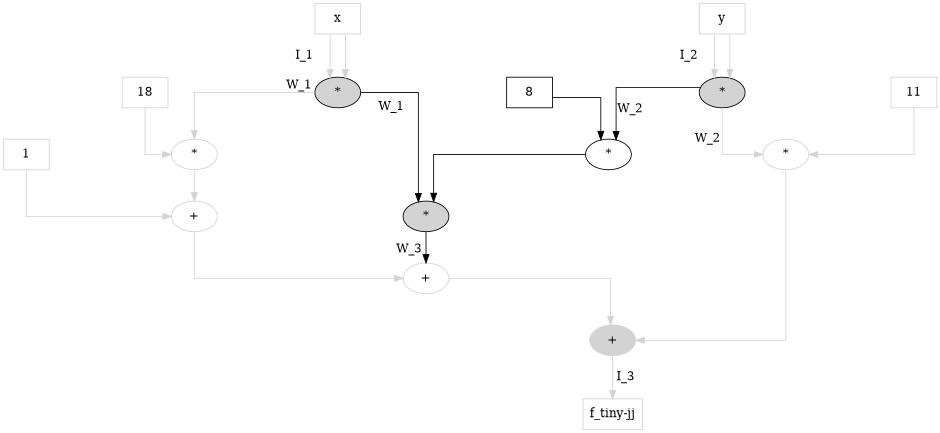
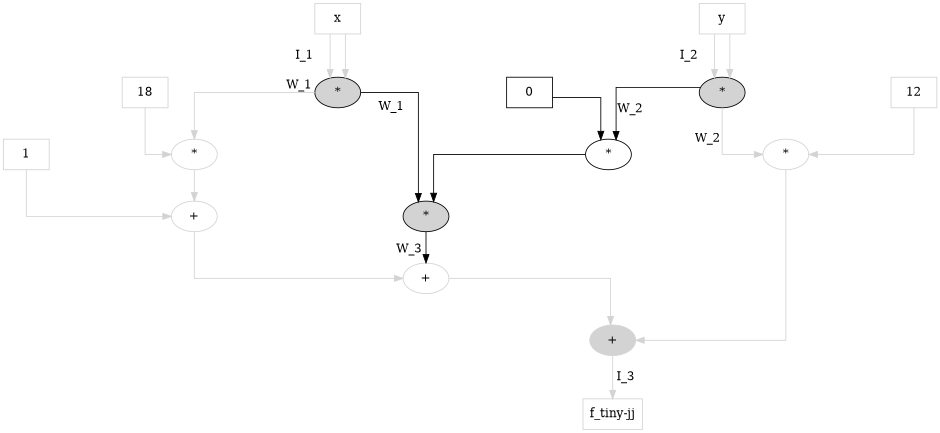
(530, 92) -> (530, 92)
(914, 92) -> (914, 92)
